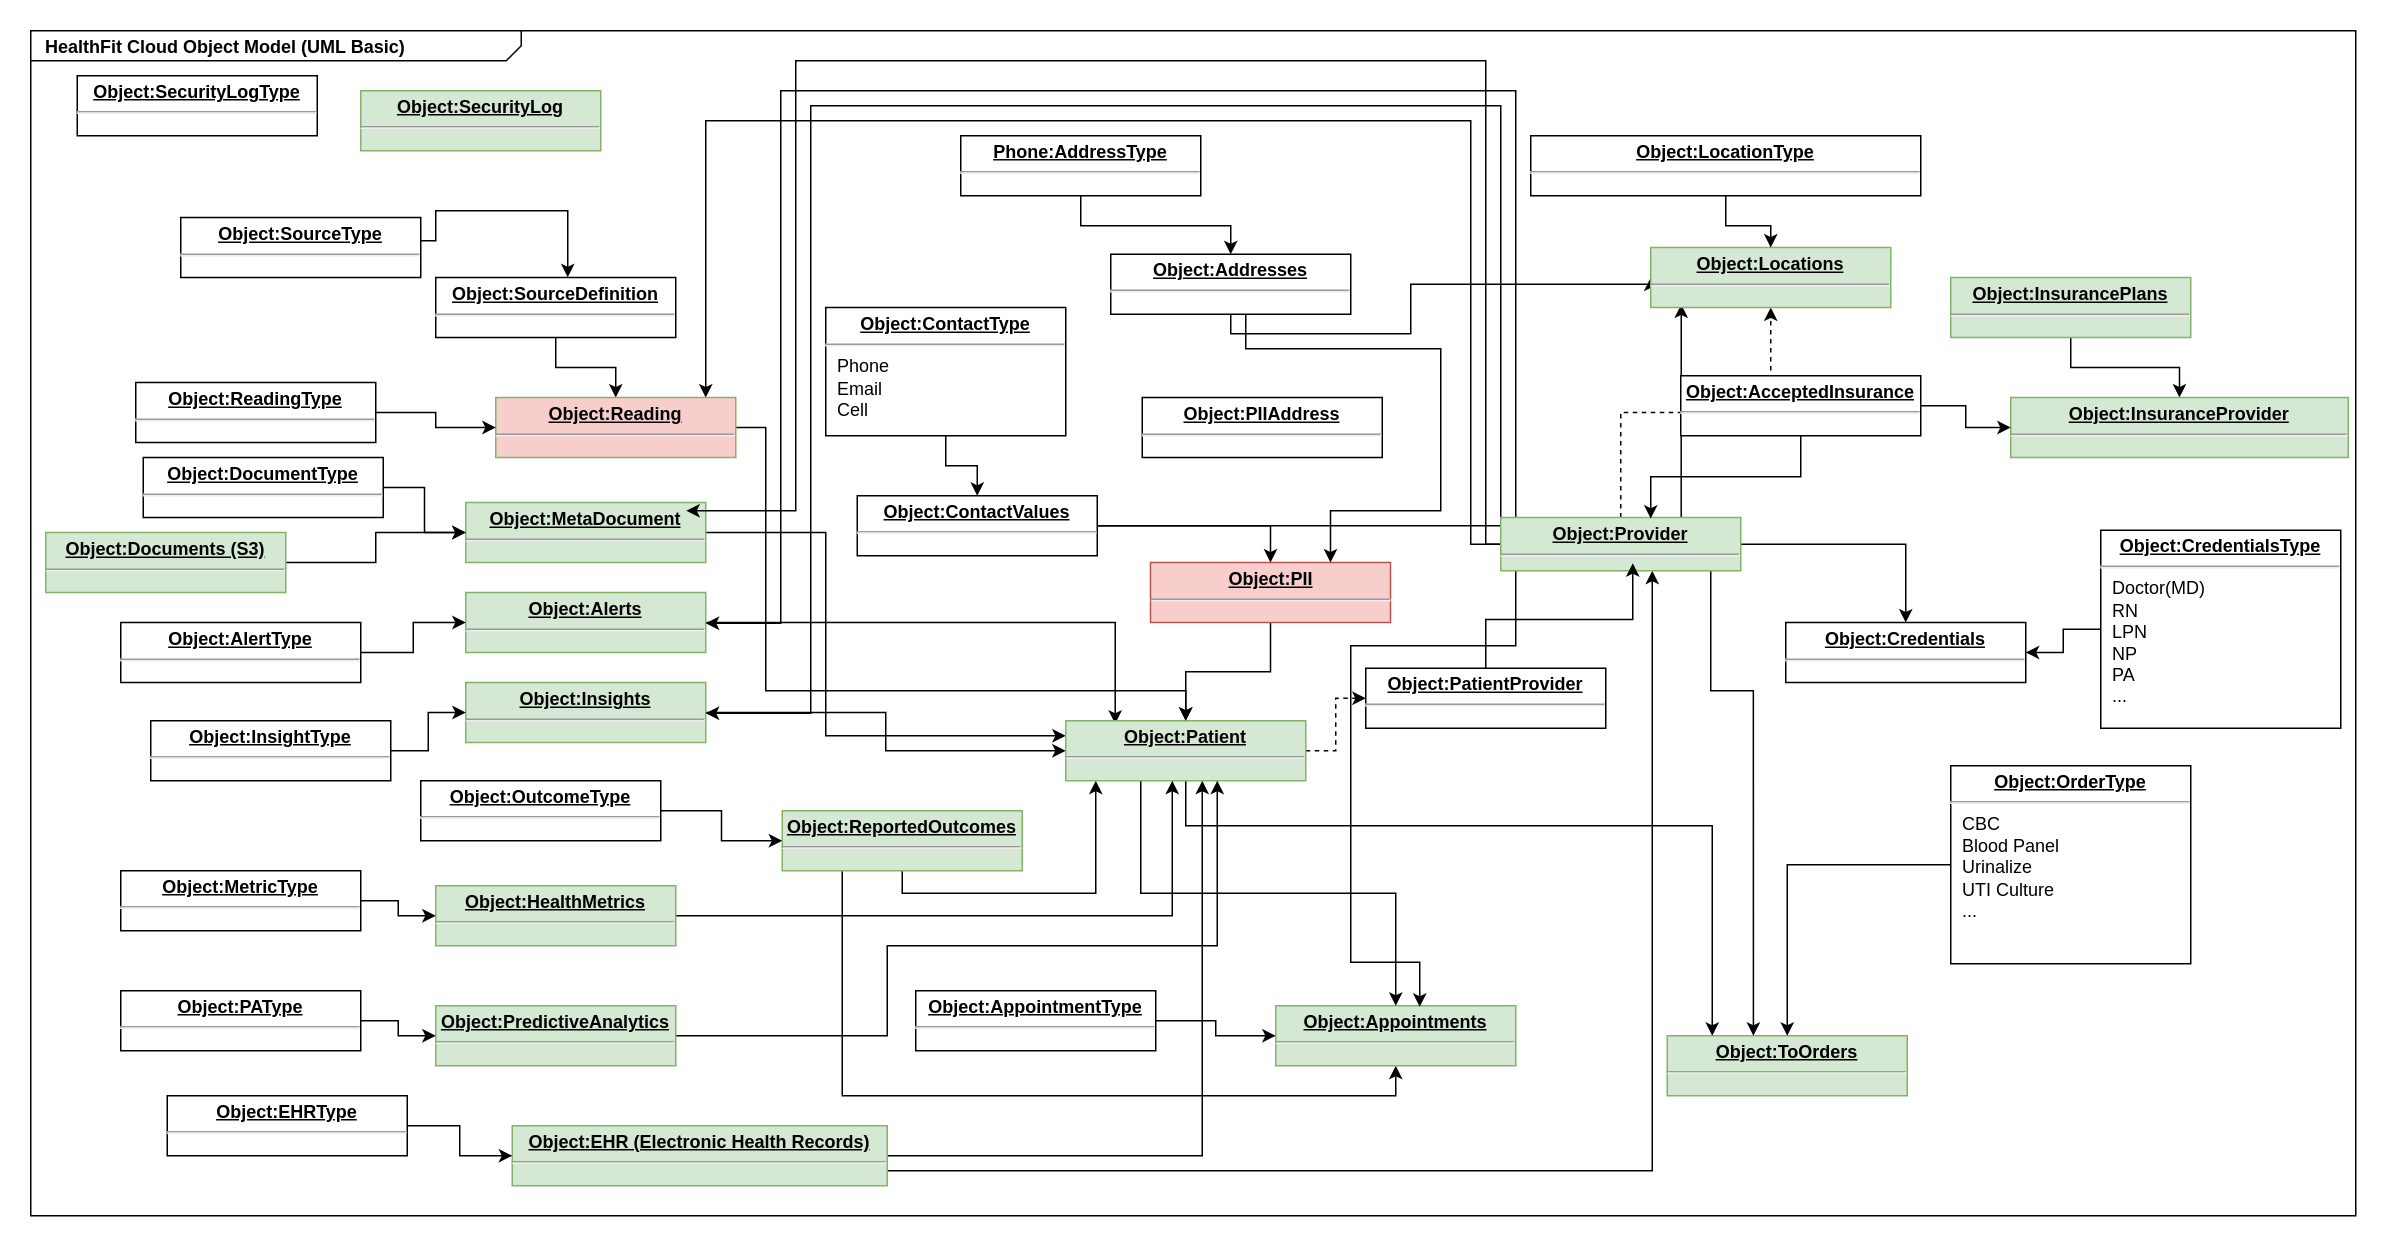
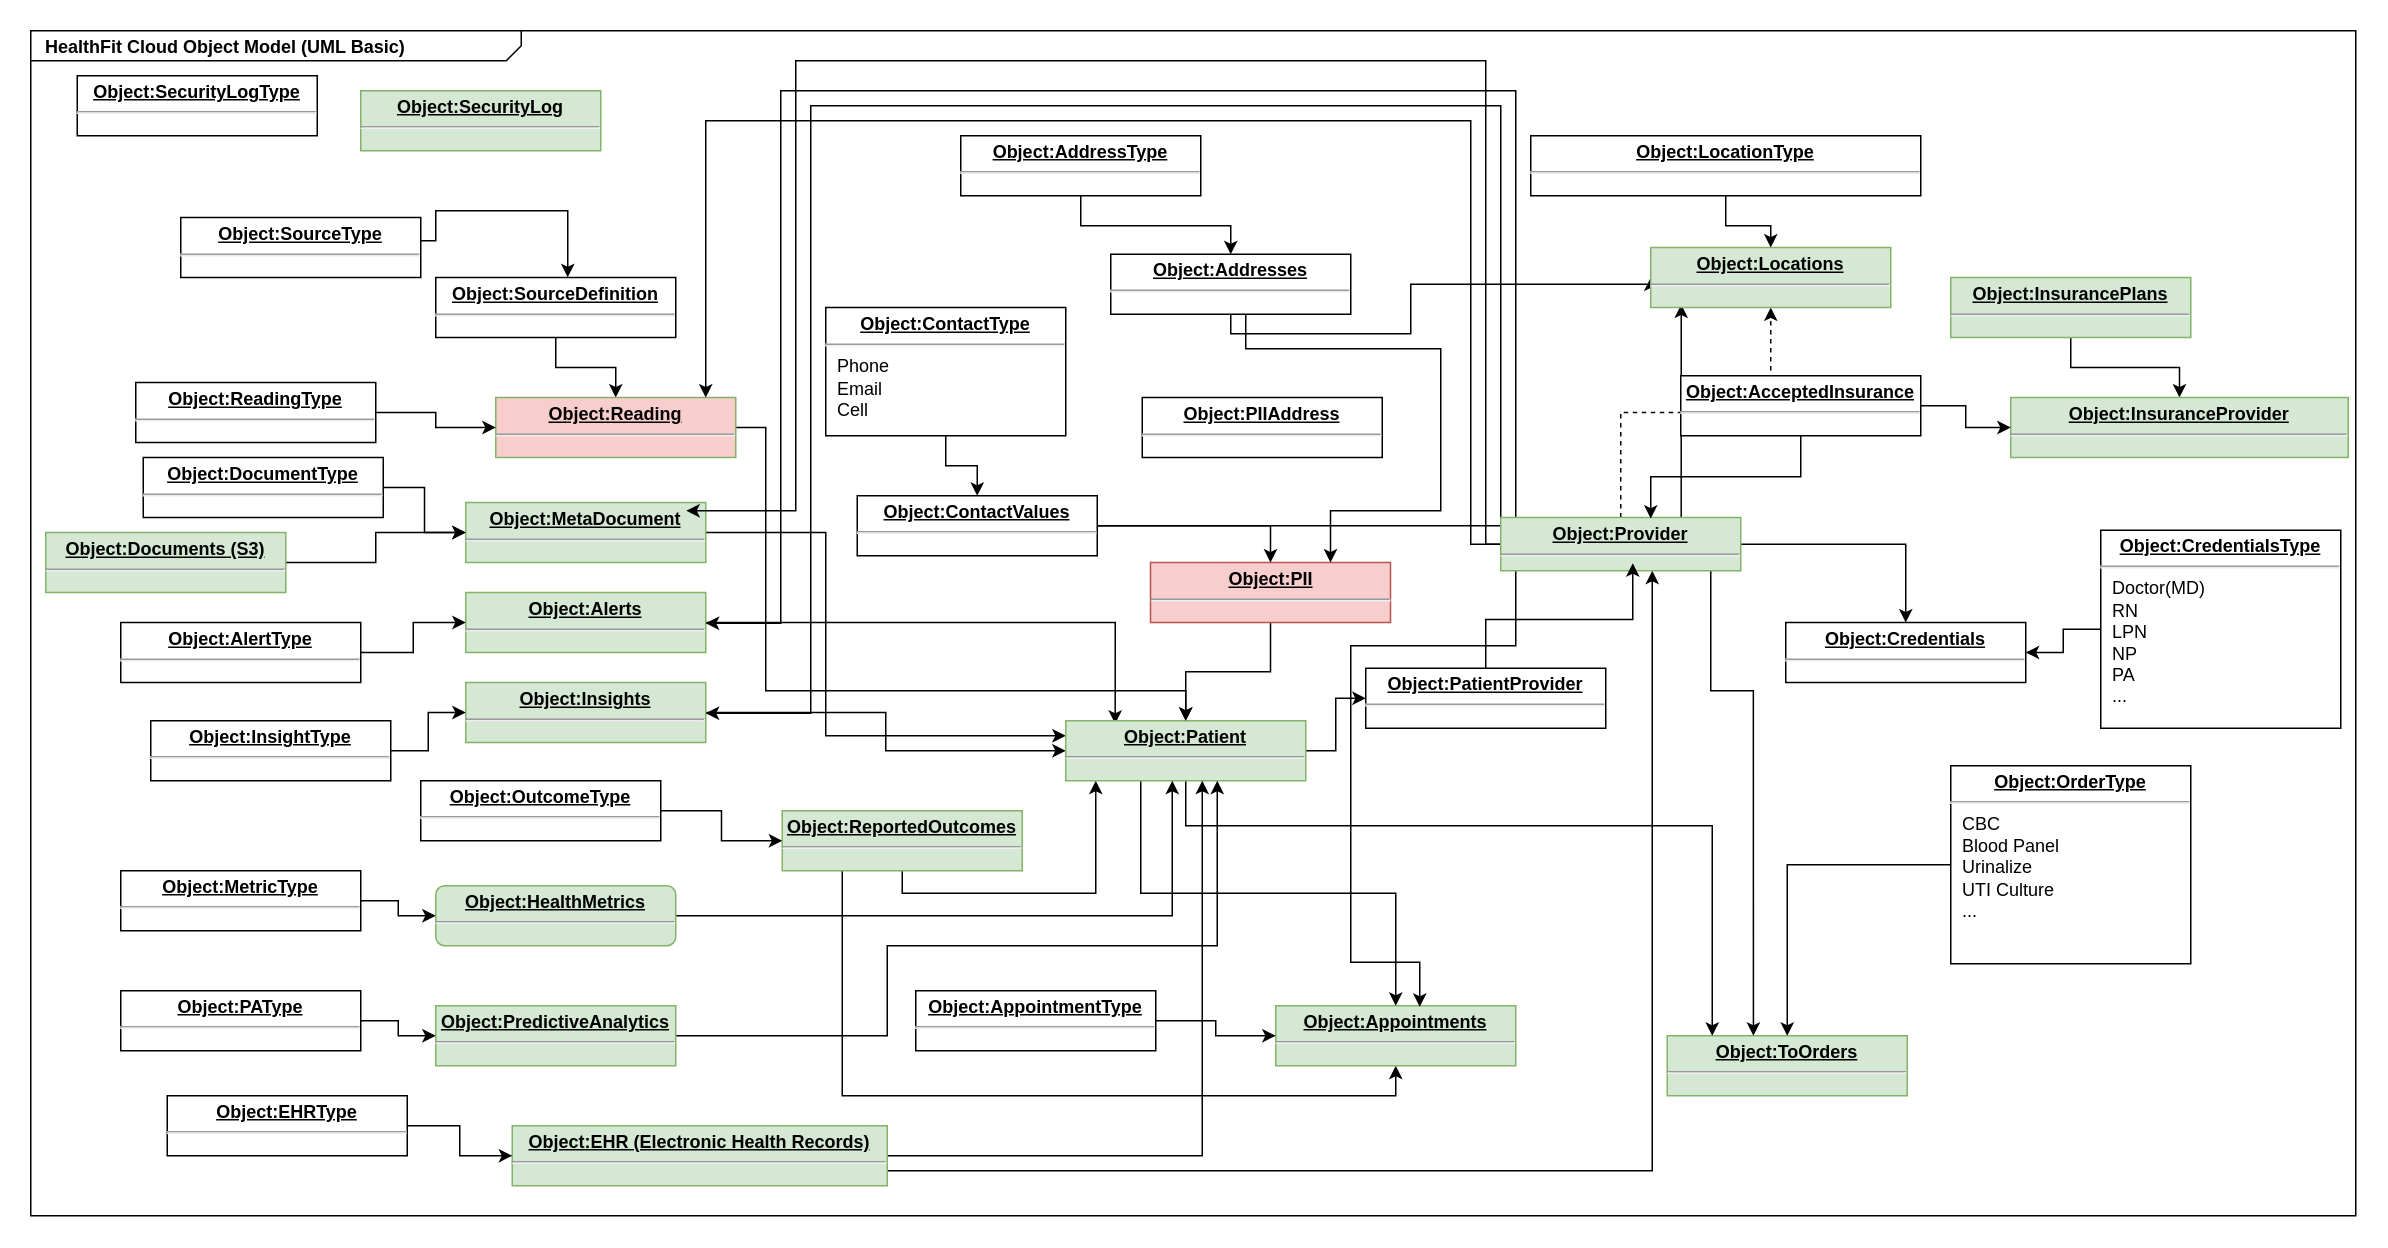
(1044, 147) -> (1049, 147)
(1336, 734) -> (1336, 734)
(556, 916) -> (556, 916)
